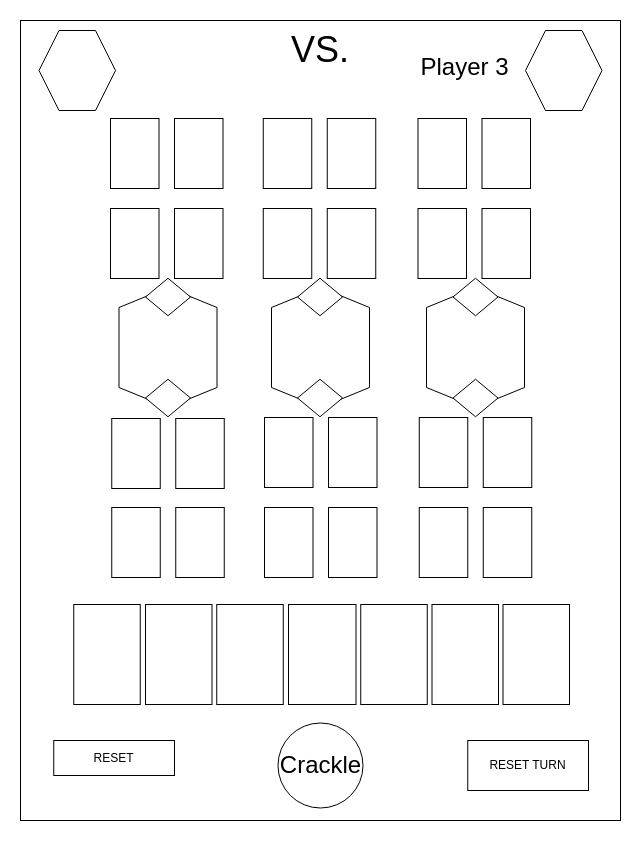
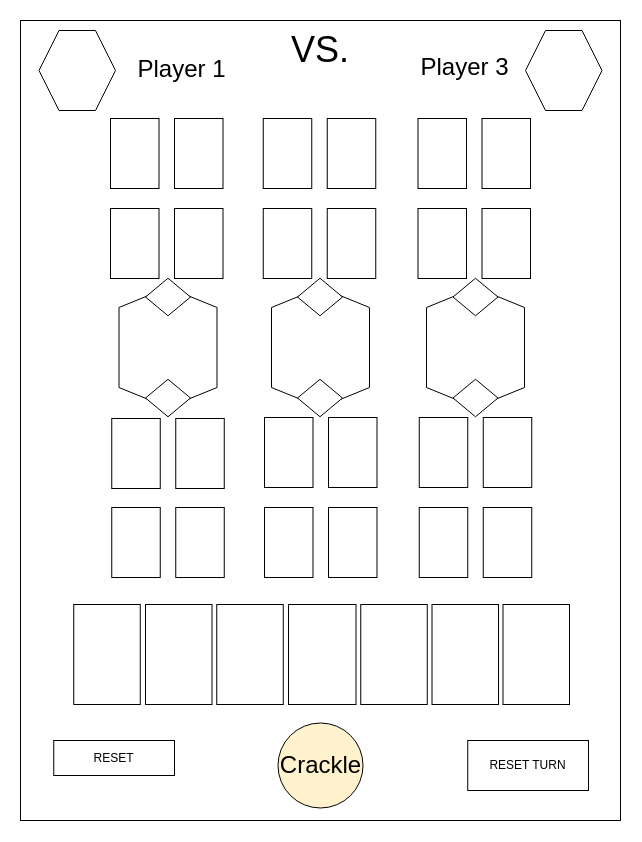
none -> (182, 70)
(321, 766) -> (321, 766)
